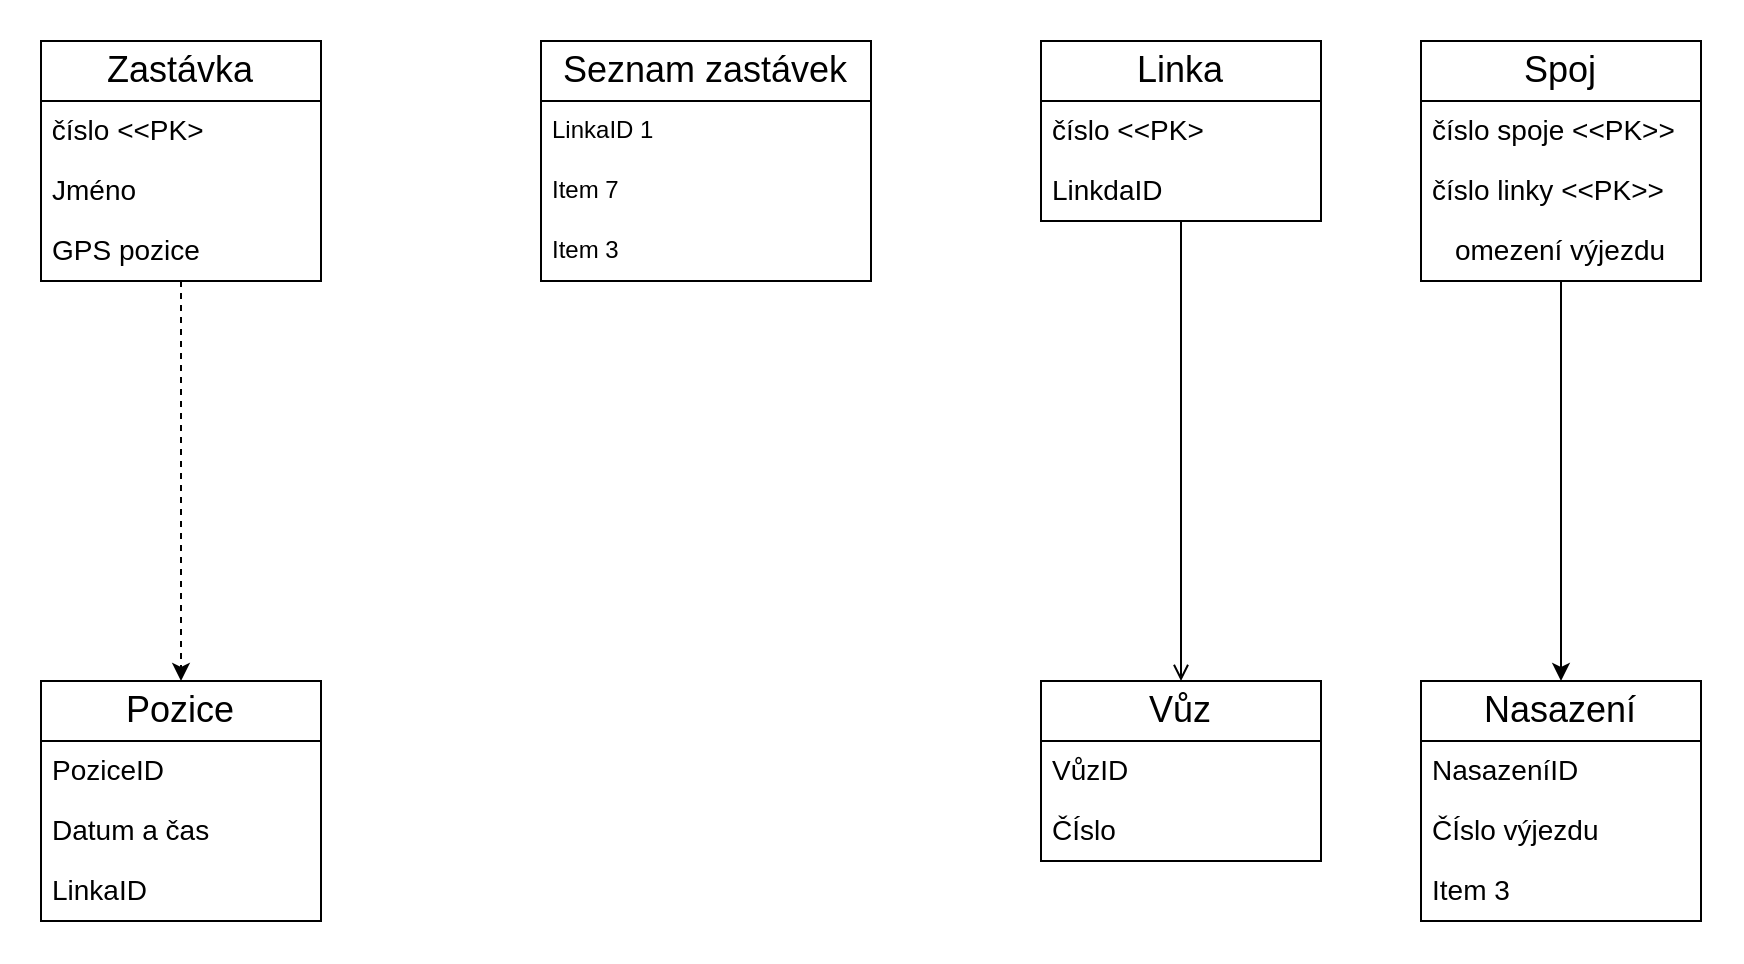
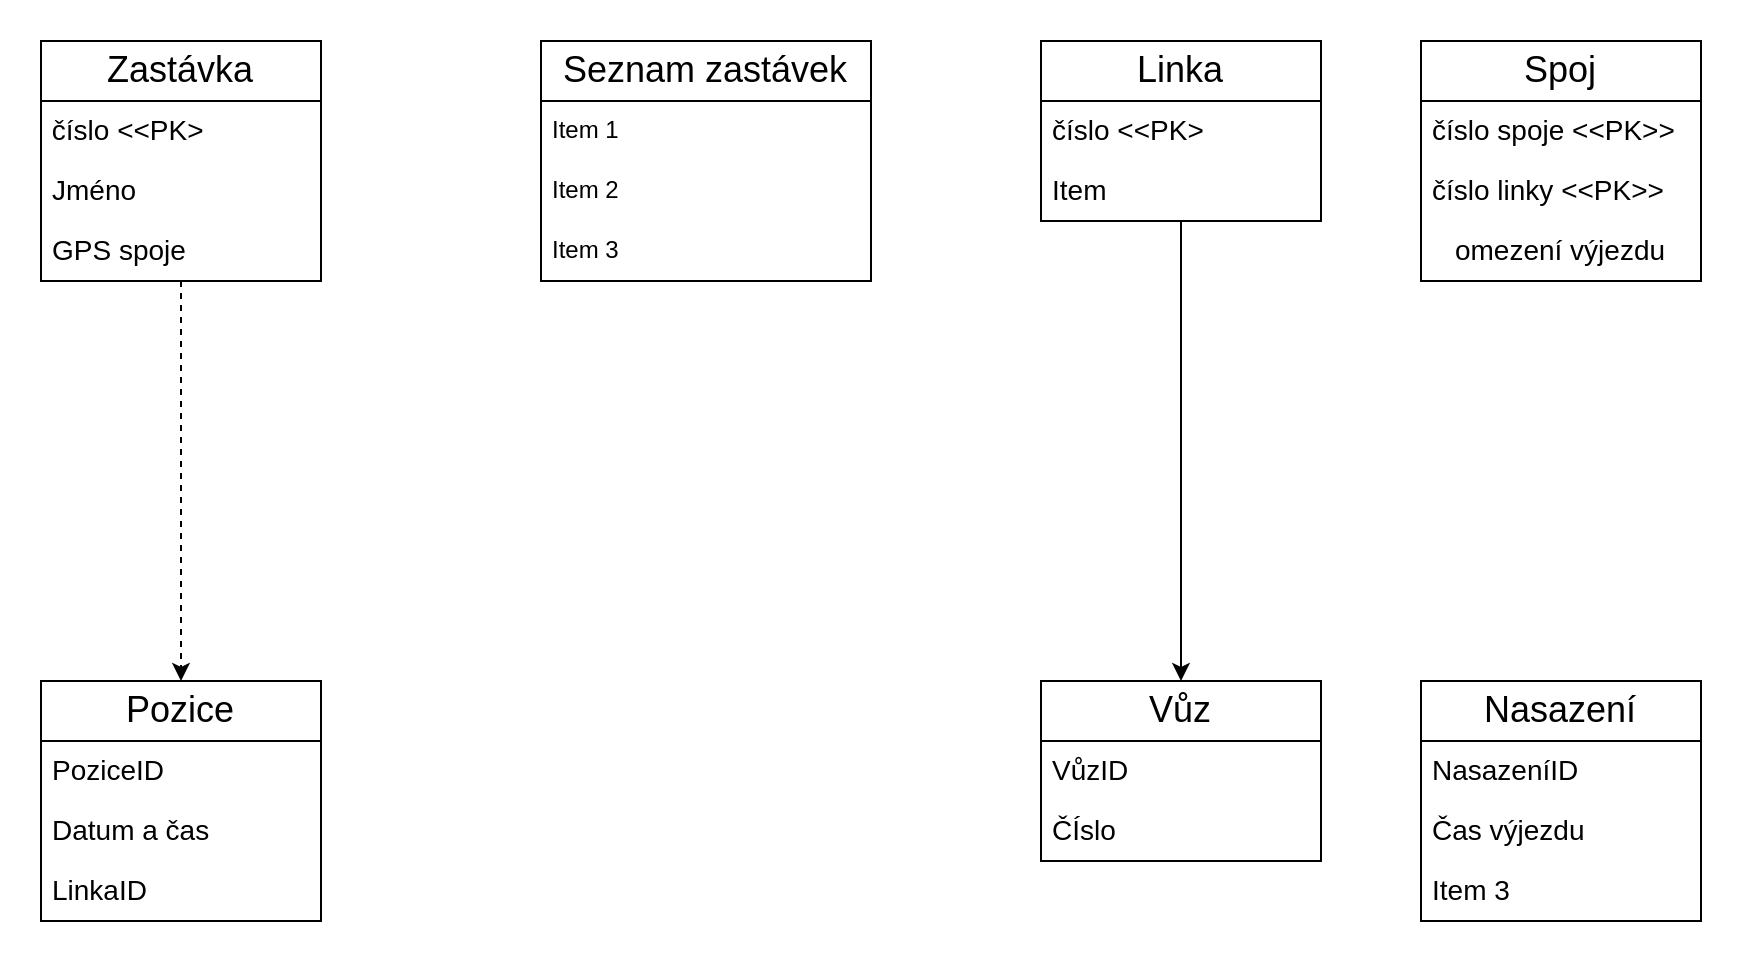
(607, 131) -> (590, 131)
(590, 191) -> (590, 191)
(1104, 191) -> (1080, 191)
(114, 251) -> (110, 251)
(1561, 476) -> none
(1181, 669) -> (1181, 666)
(1514, 831) -> (1504, 831)
